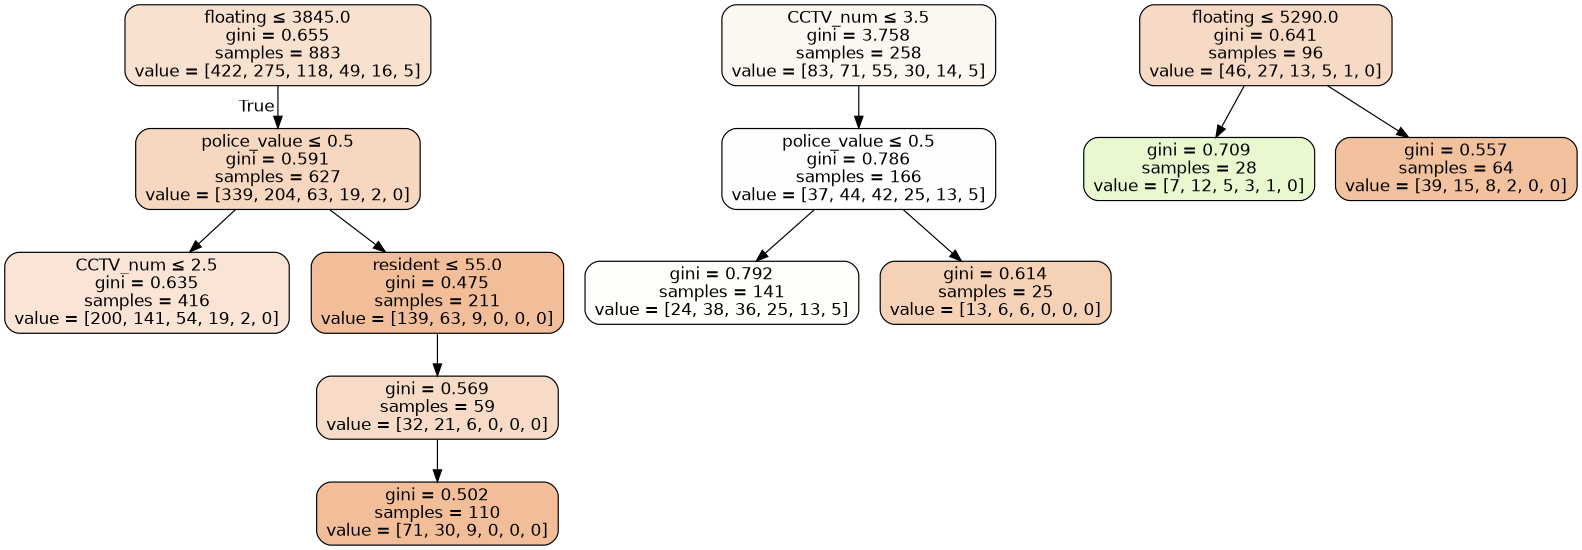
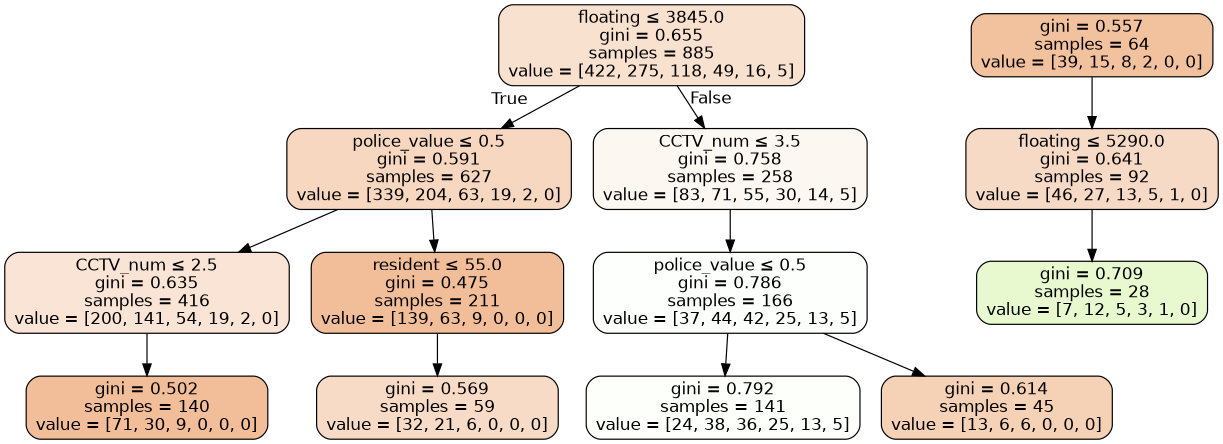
(859, 36) -> (730, 159)
(278, 54) -> (652, 54)
(1266, 54) -> (1092, 177)
none -> (688, 102)
(1363, 108) -> (1092, 97)
(996, 292) -> (997, 407)
(437, 455) -> (147, 348)
(437, 513) -> (147, 407)
